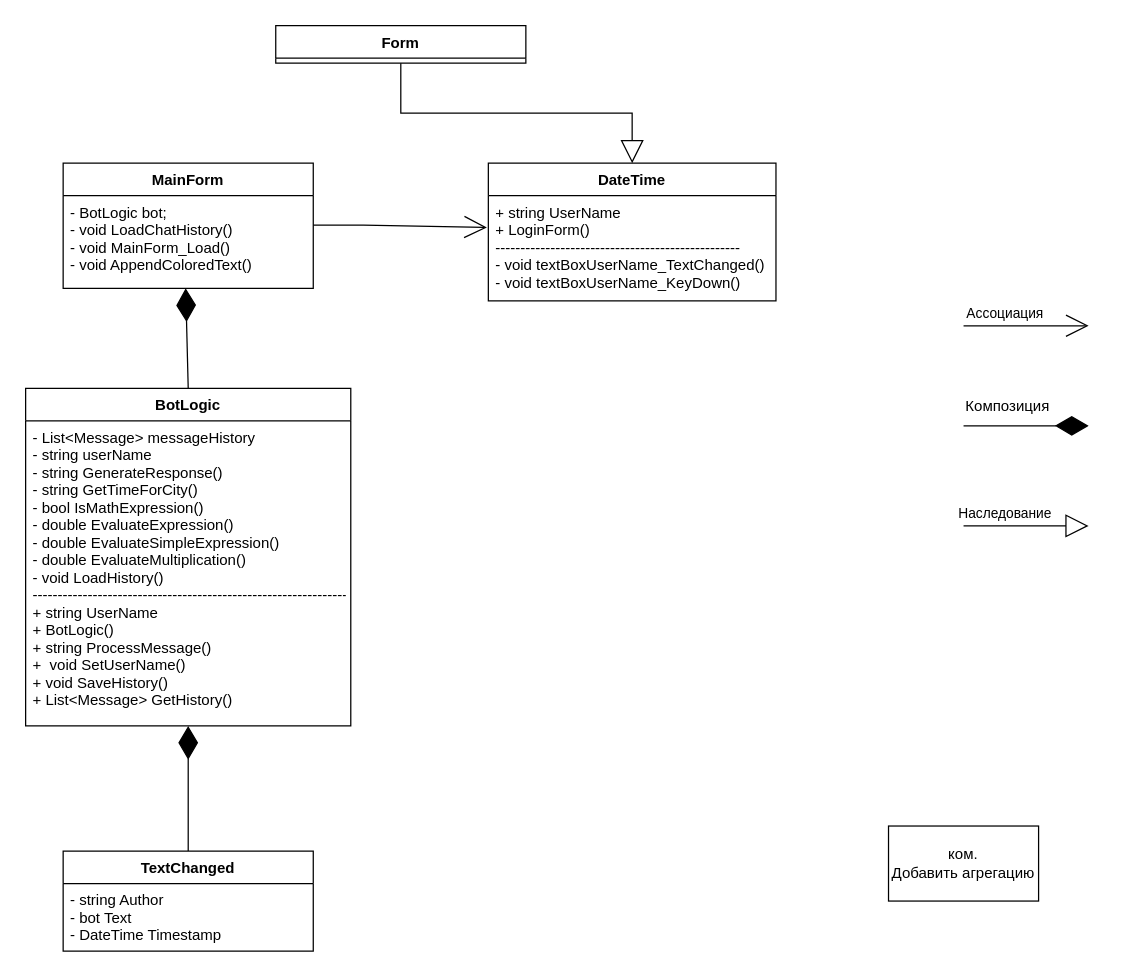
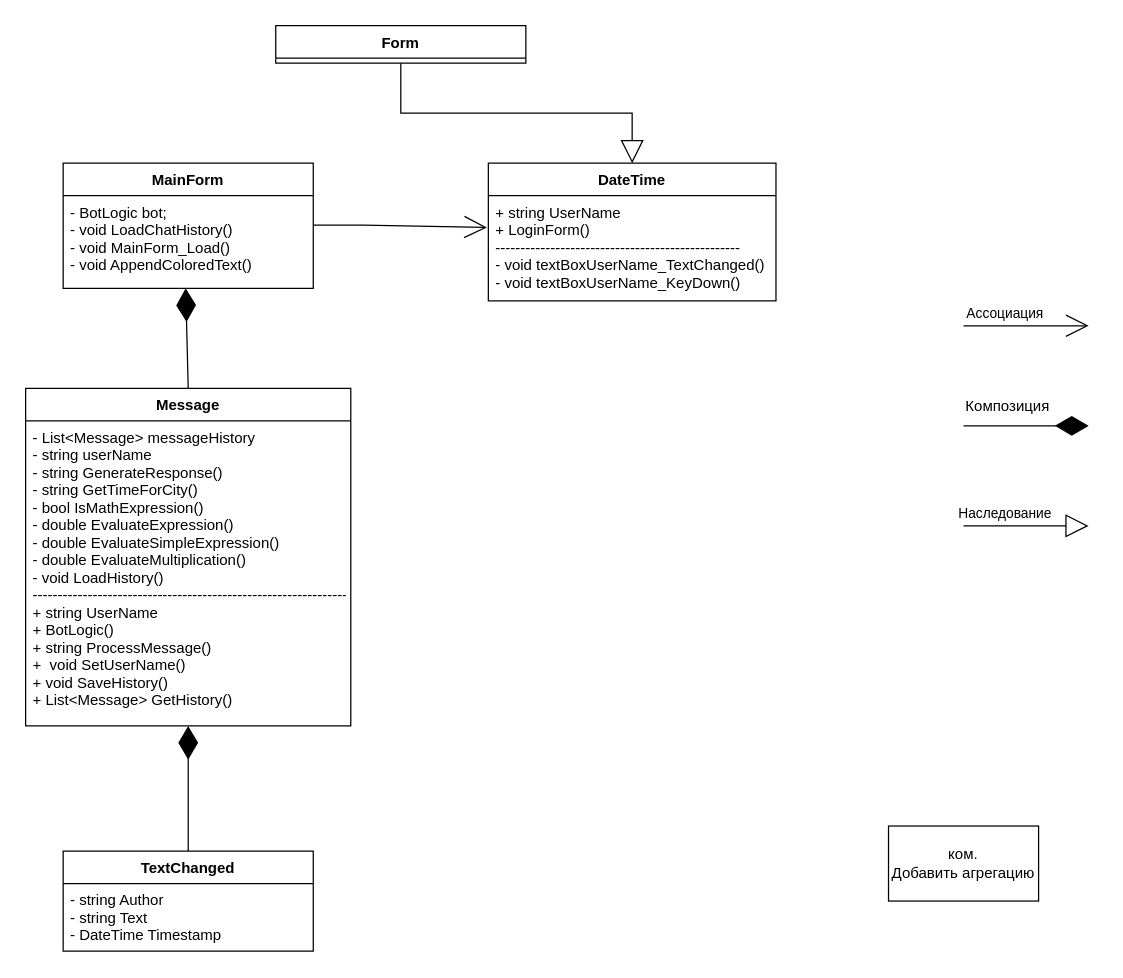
(188, 405) -> (188, 405)
(127, 900) -> (127, 900)
